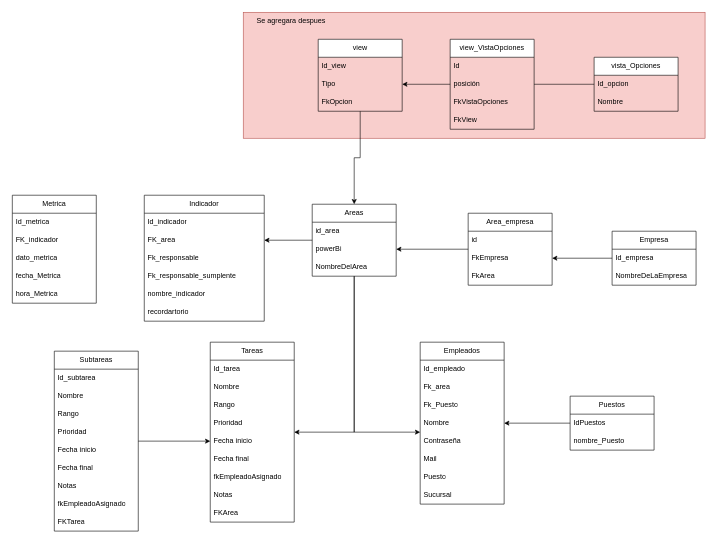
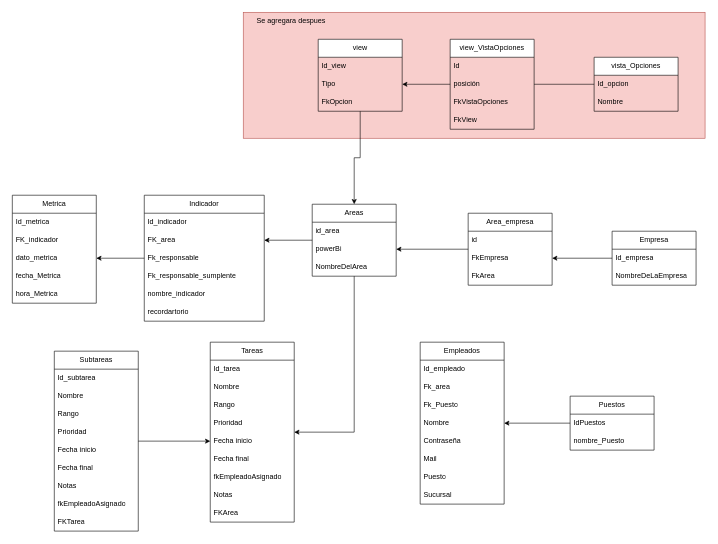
none -> (101, 258)
(414, 432) -> none
